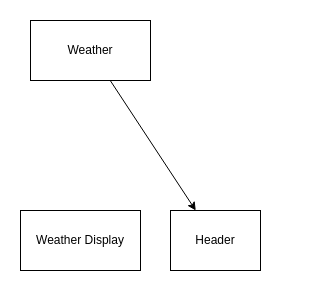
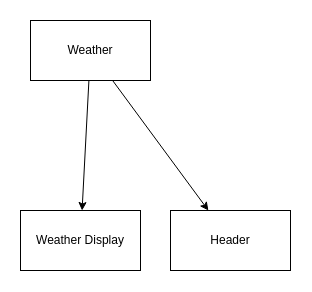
none -> (86, 142)
(216, 241) -> (231, 241)
